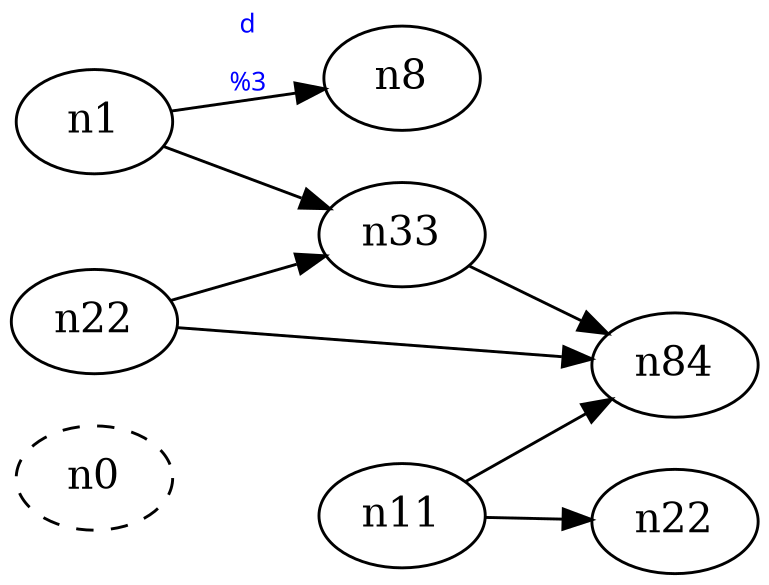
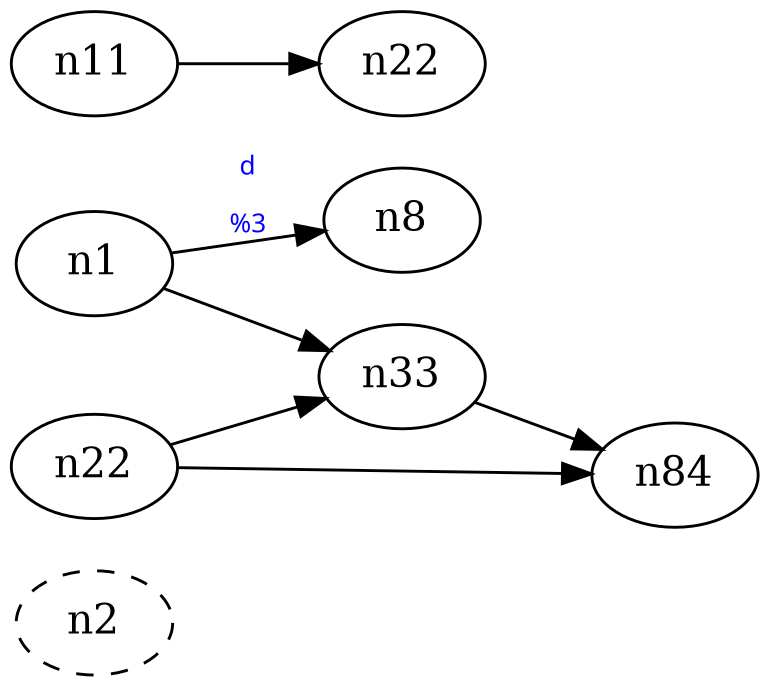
(526, 448) -> none
(94, 478) -> (94, 623)
